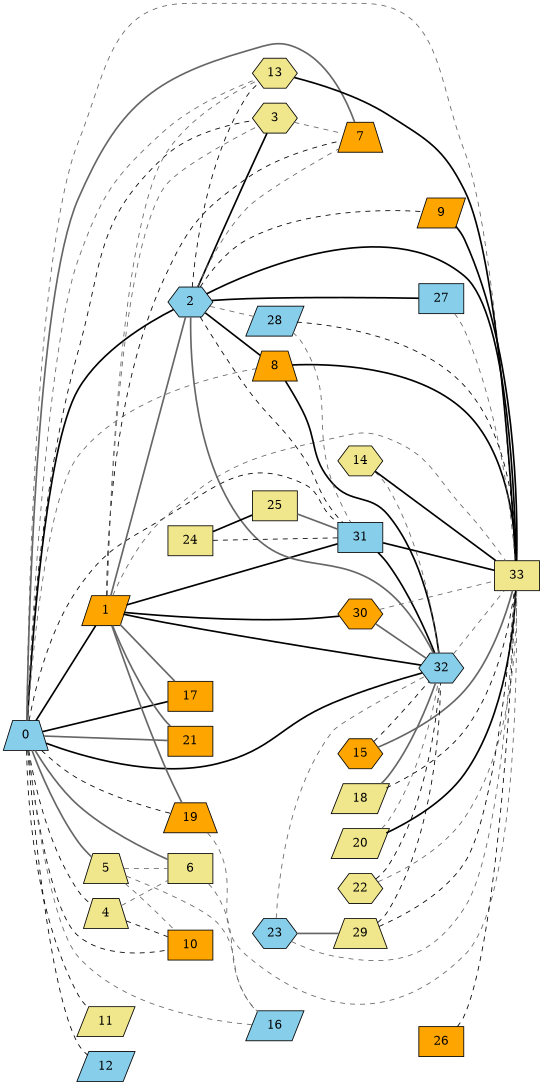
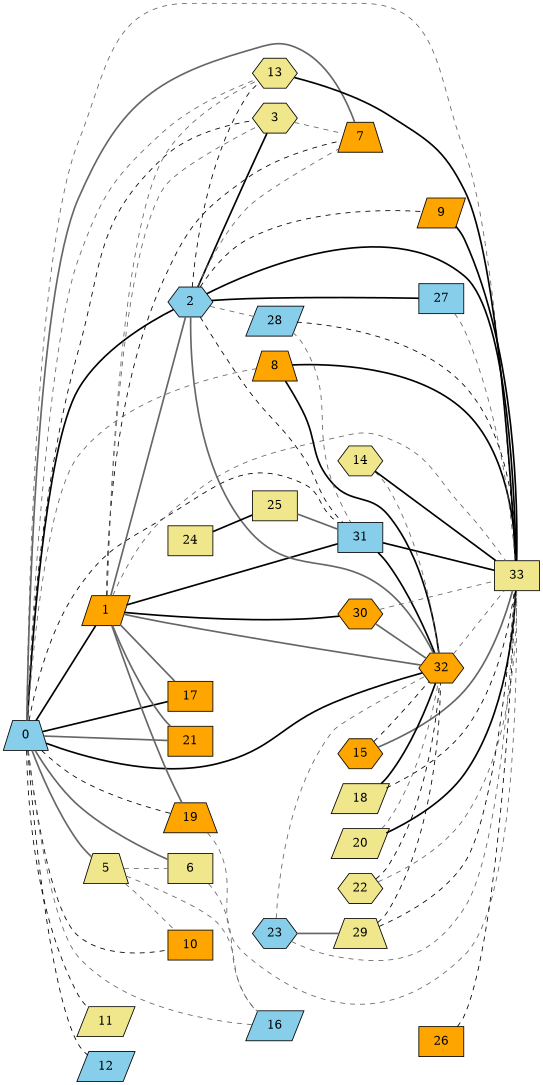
(233, 334) -> none
(275, 539) -> none
(272, 641) -> (272, 641)
(441, 668) -> (441, 668)
(413, 736) -> (413, 736)
(106, 913) -> none
